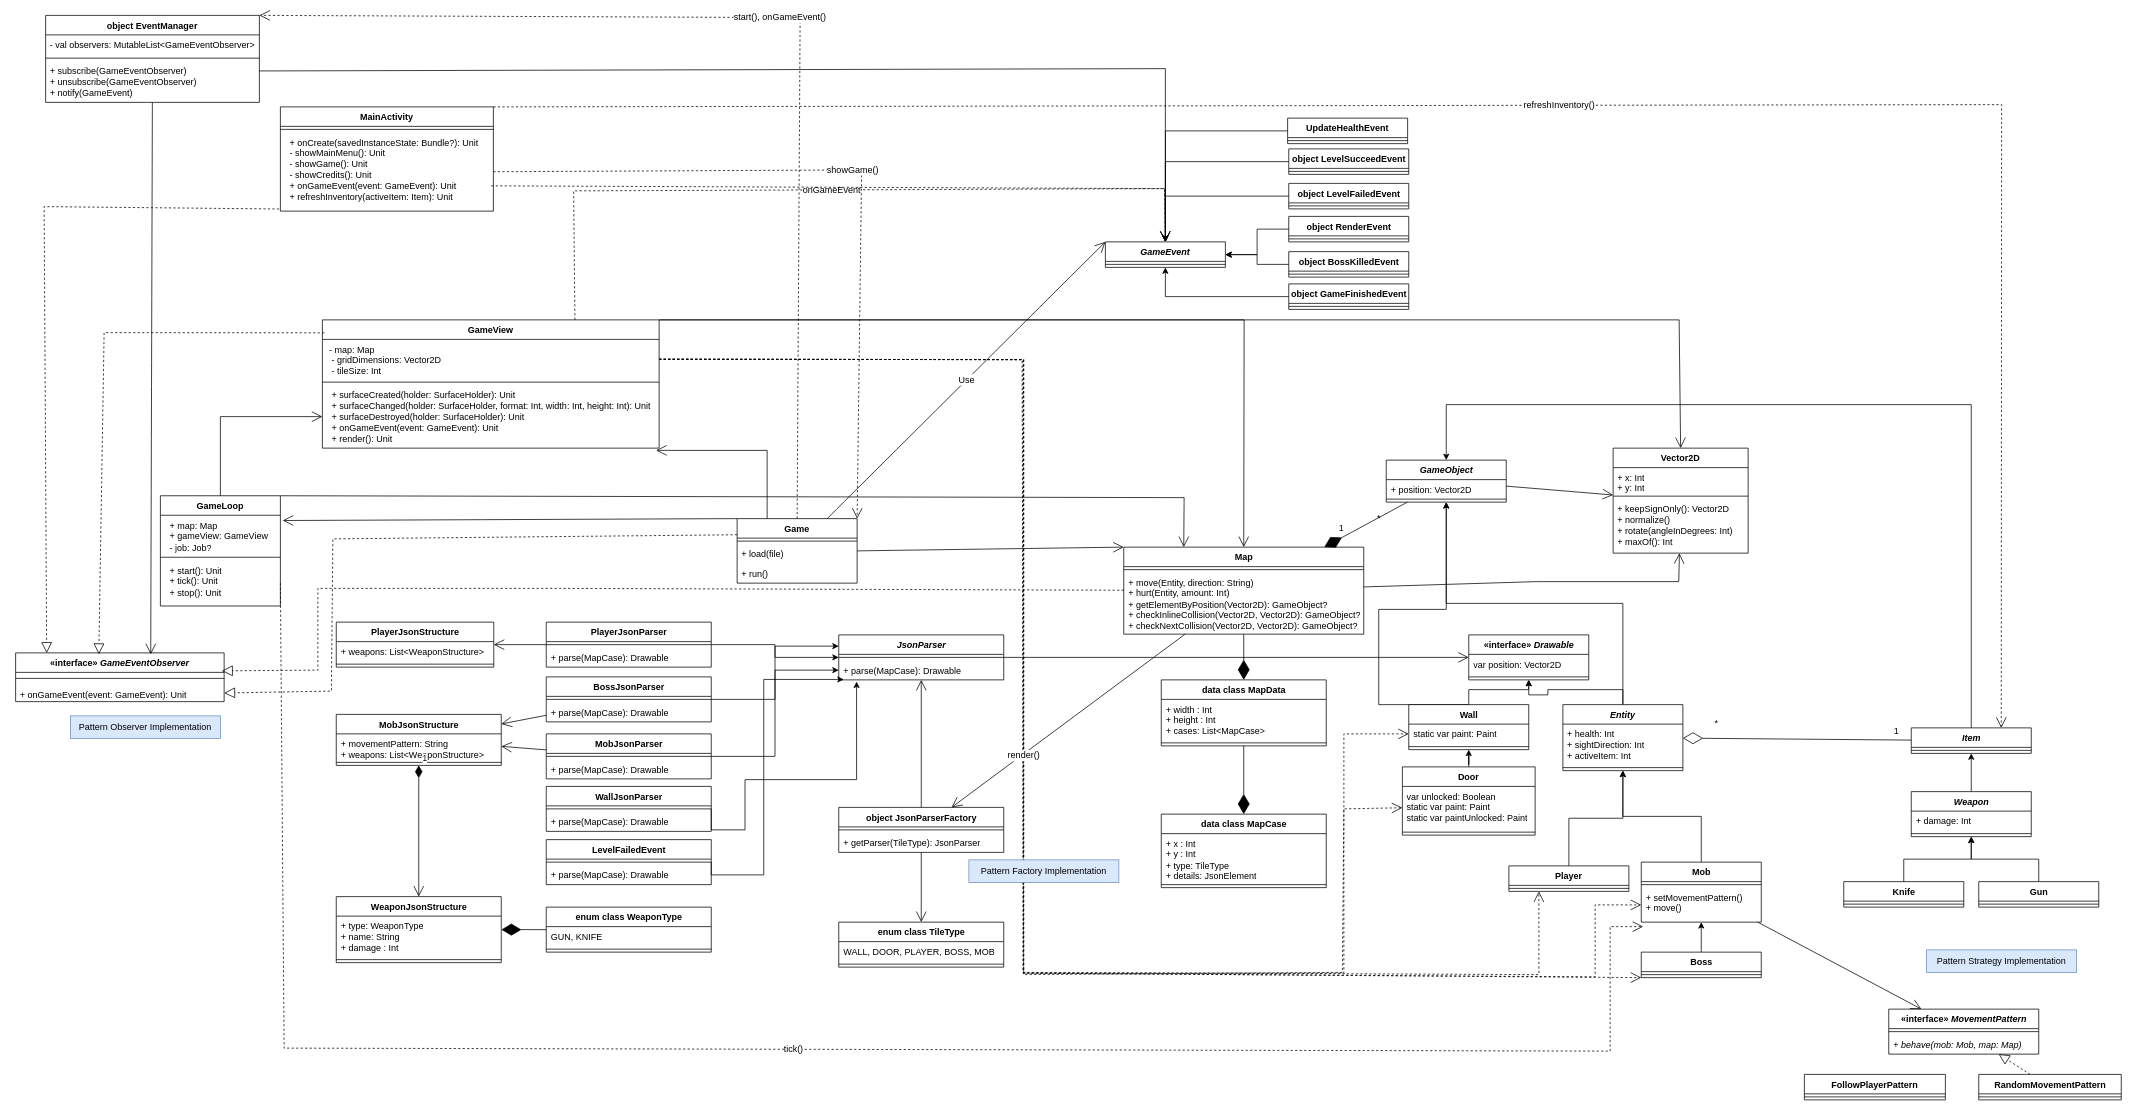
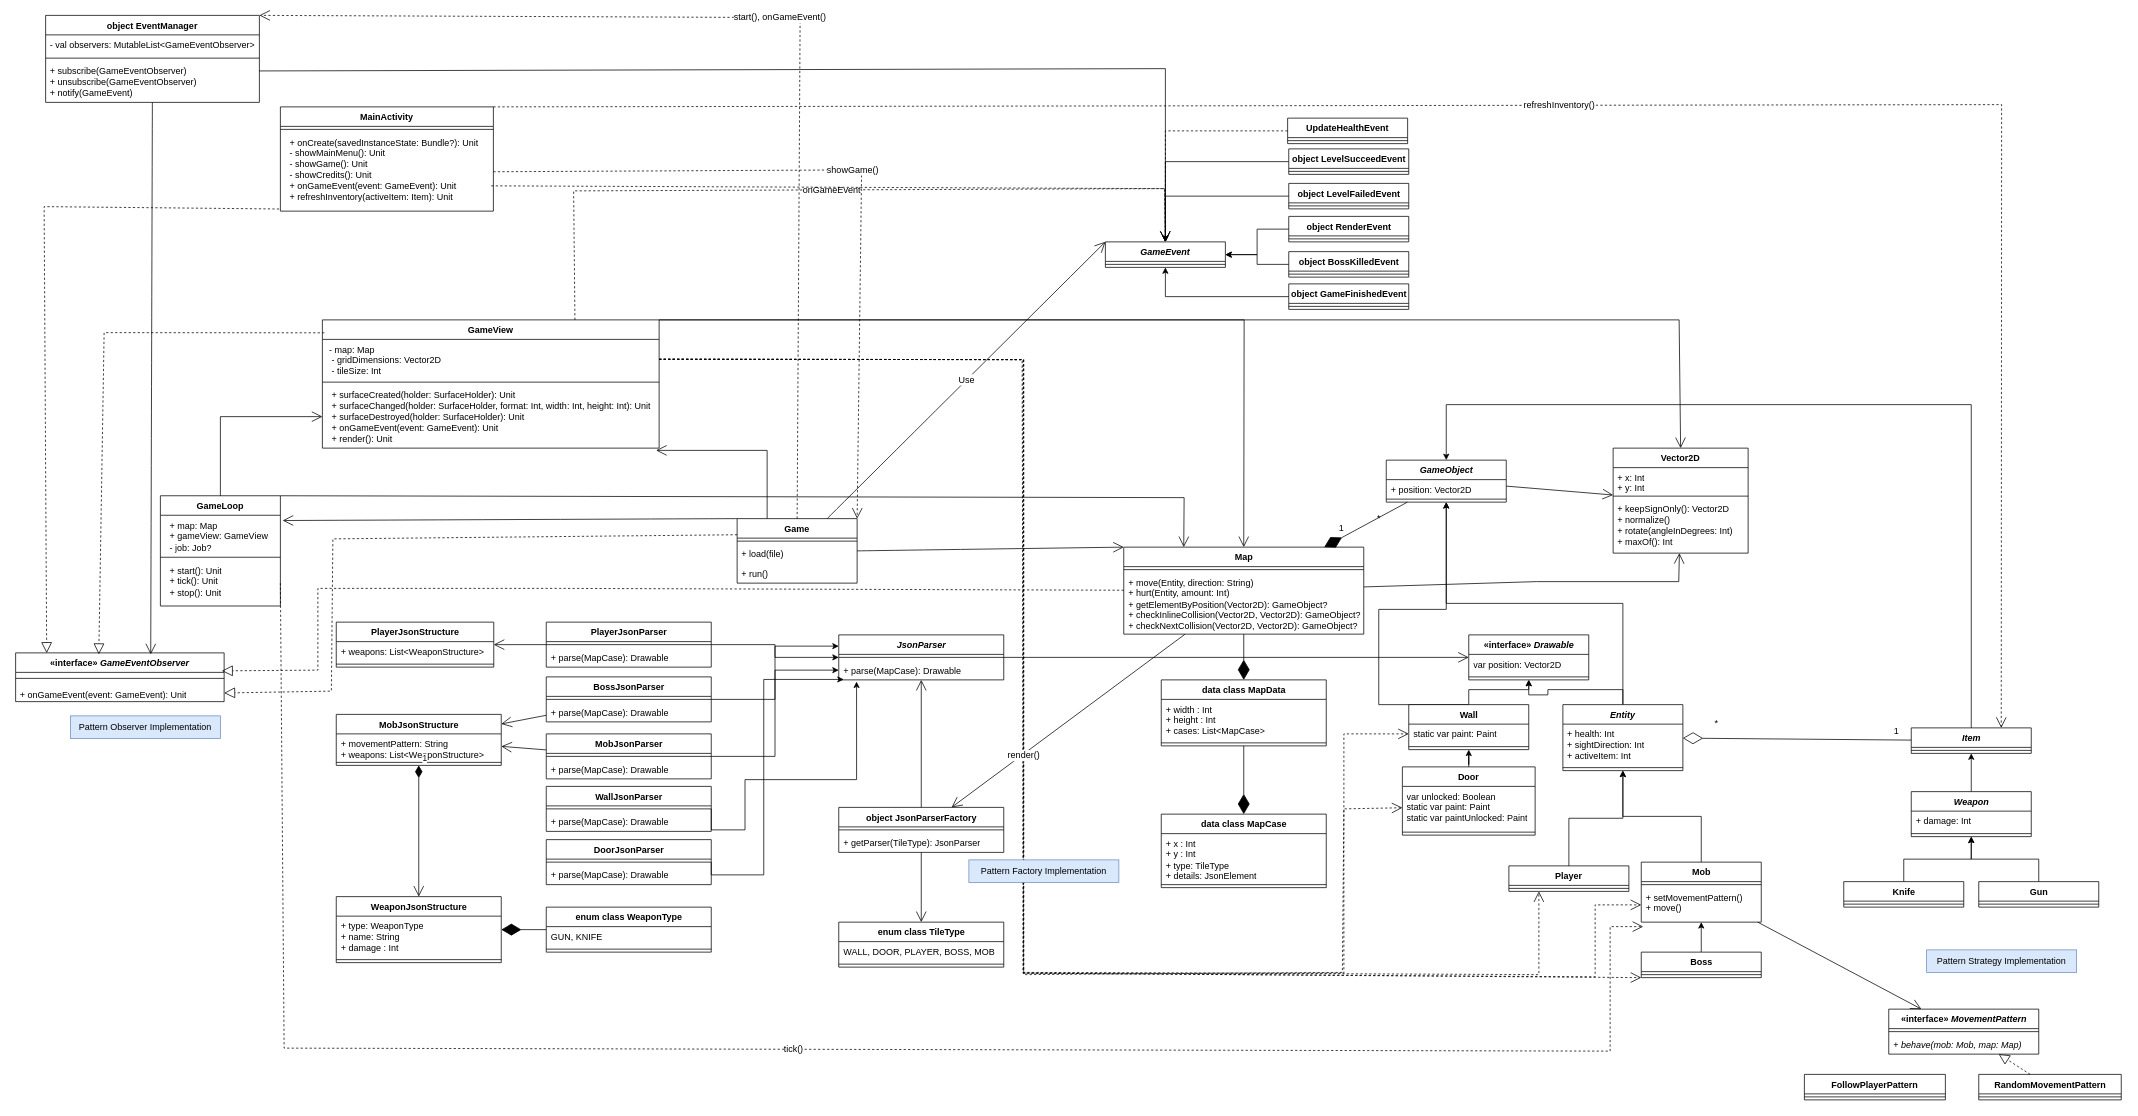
(1227, 131) -> (1227, 131)
(629, 850) -> (629, 850)
